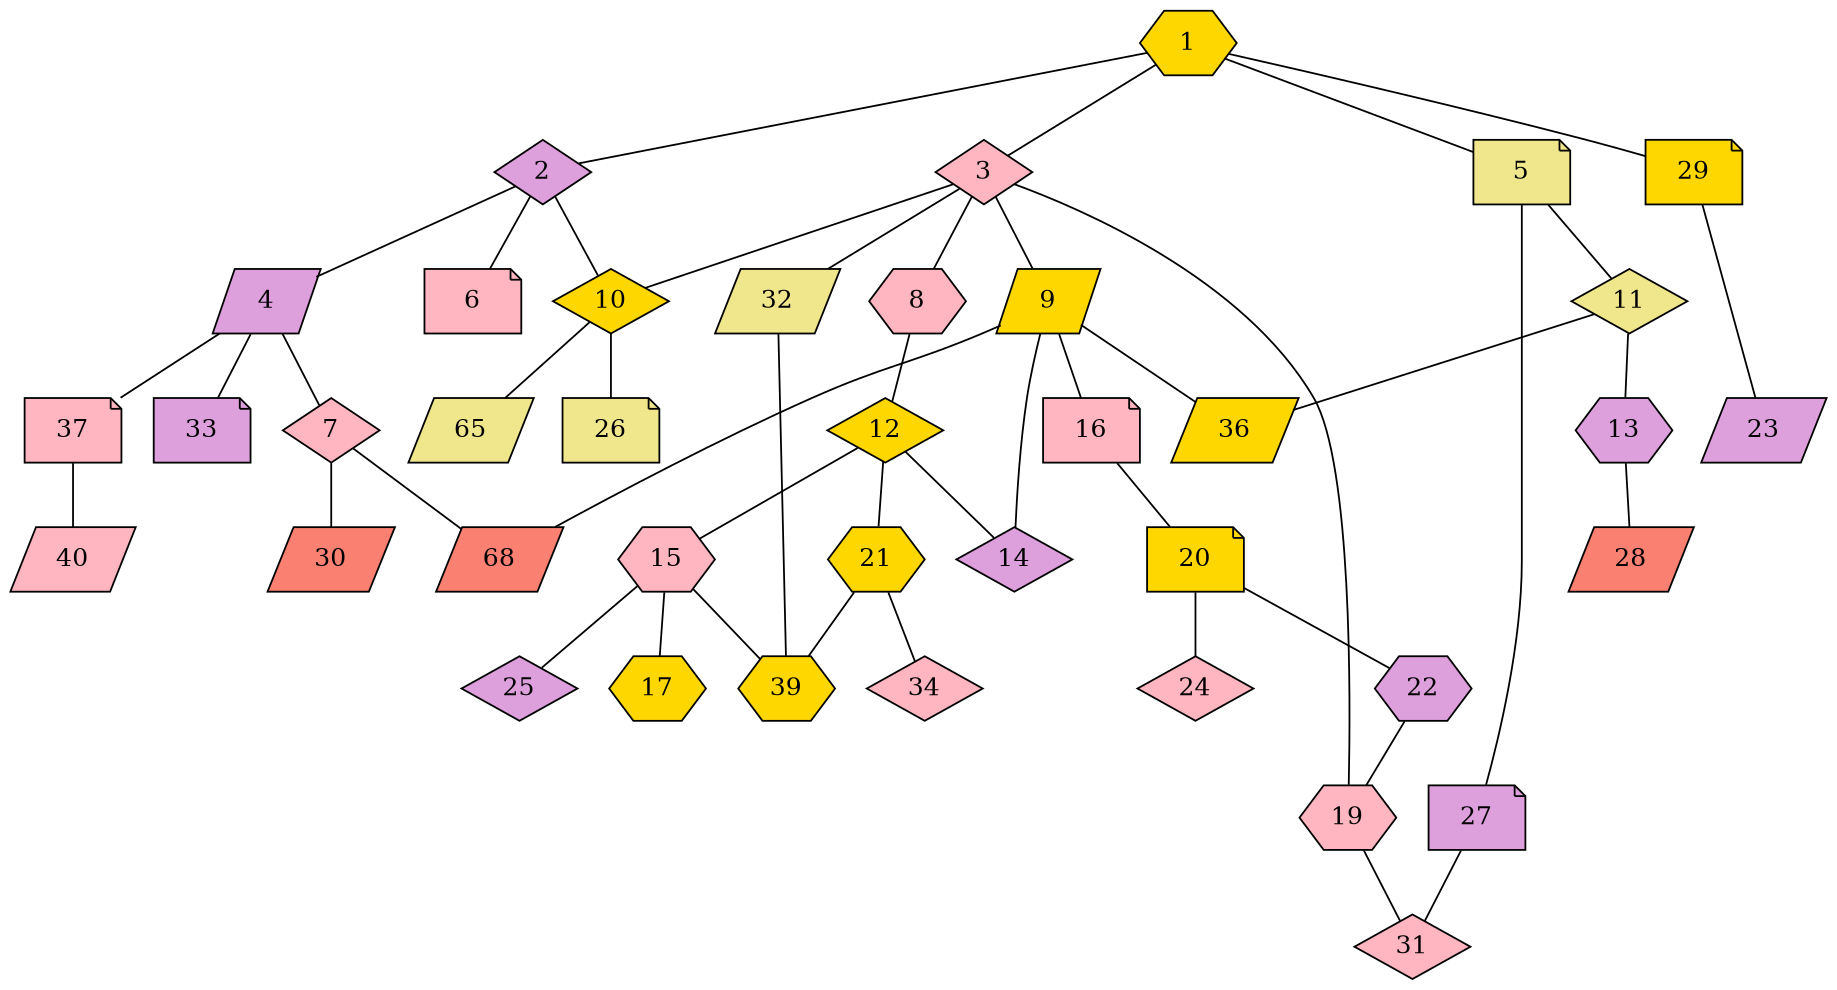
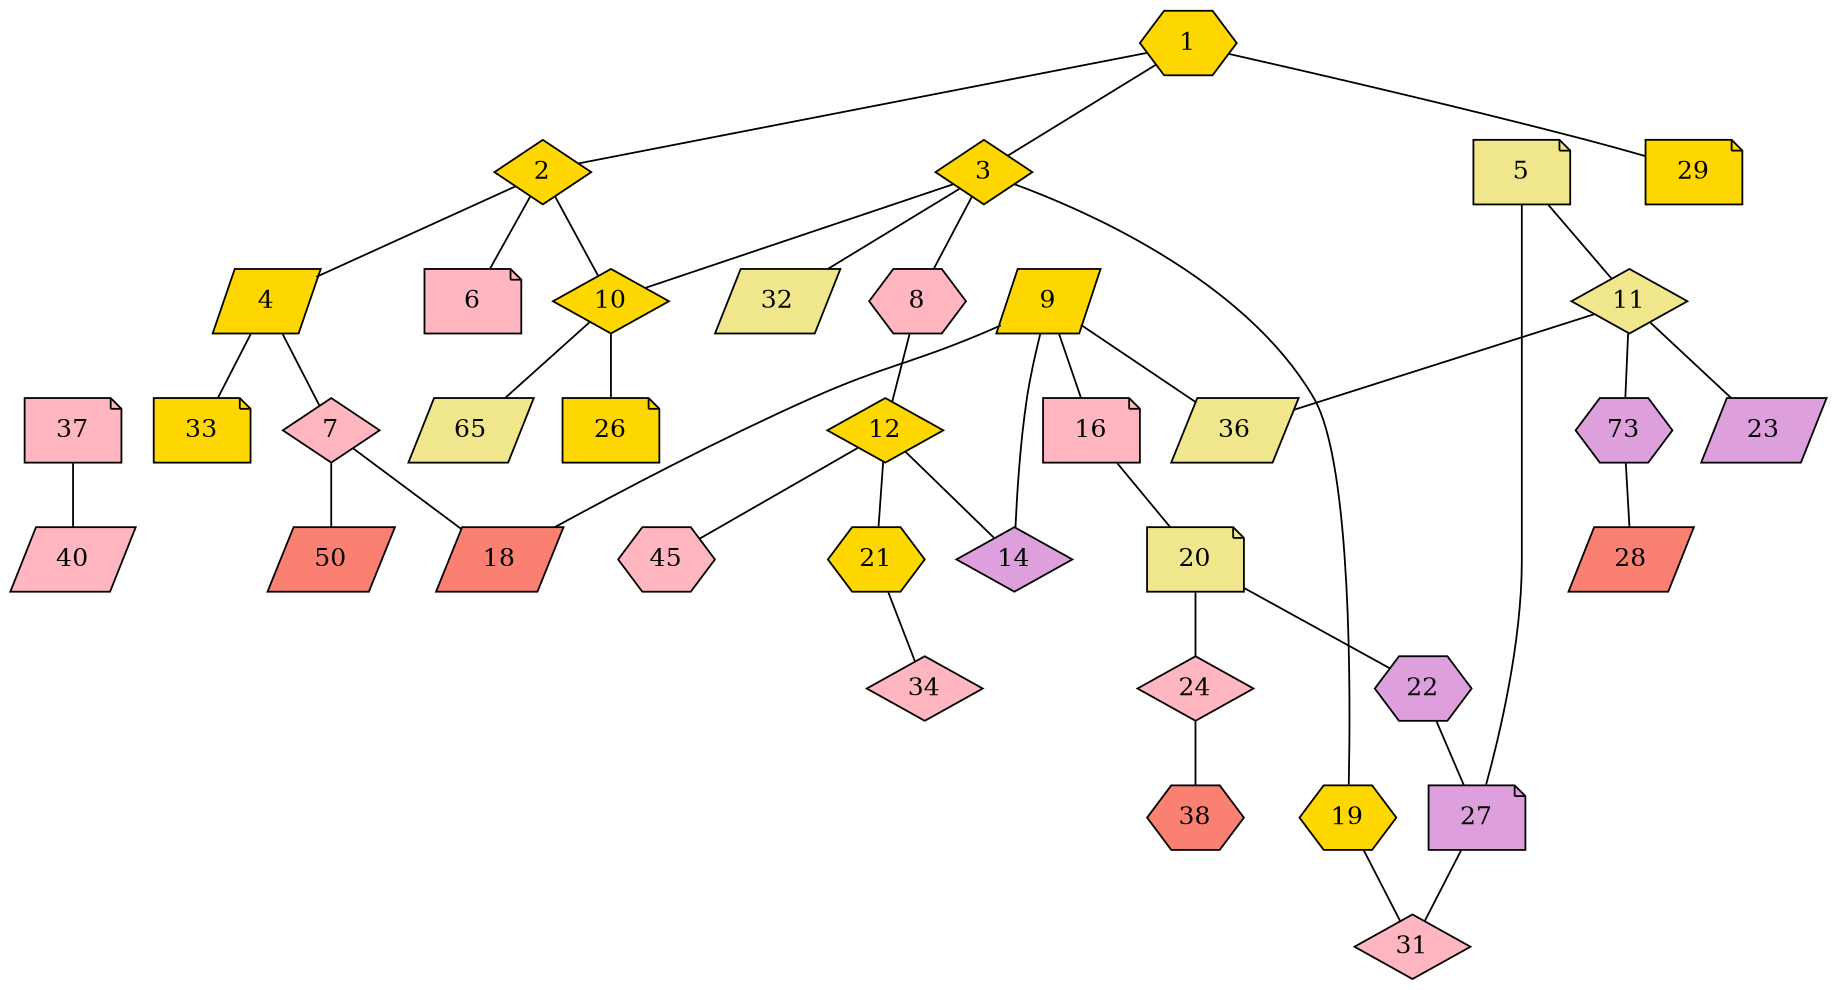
(1349, 105) -> none
(543, 172) -> (543, 172)
(984, 172) -> (984, 172)
(1014, 233) -> none
(267, 301) -> (267, 301)
(1729, 301) -> (1691, 360)
(170, 366) -> none
(202, 430) -> (202, 430)
(611, 430) -> (611, 430)
(1235, 430) -> (1235, 430)
(1624, 430) -> (1624, 430)
(331, 559) -> (331, 559)
(500, 559) -> (500, 559)
(667, 559) -> (667, 559)
(1195, 559) -> (1195, 559)
(520, 689) -> none
(658, 689) -> none
(787, 689) -> none
(1385, 753) -> (1450, 753)
none -> (1195, 818)
(1348, 818) -> (1348, 818)
